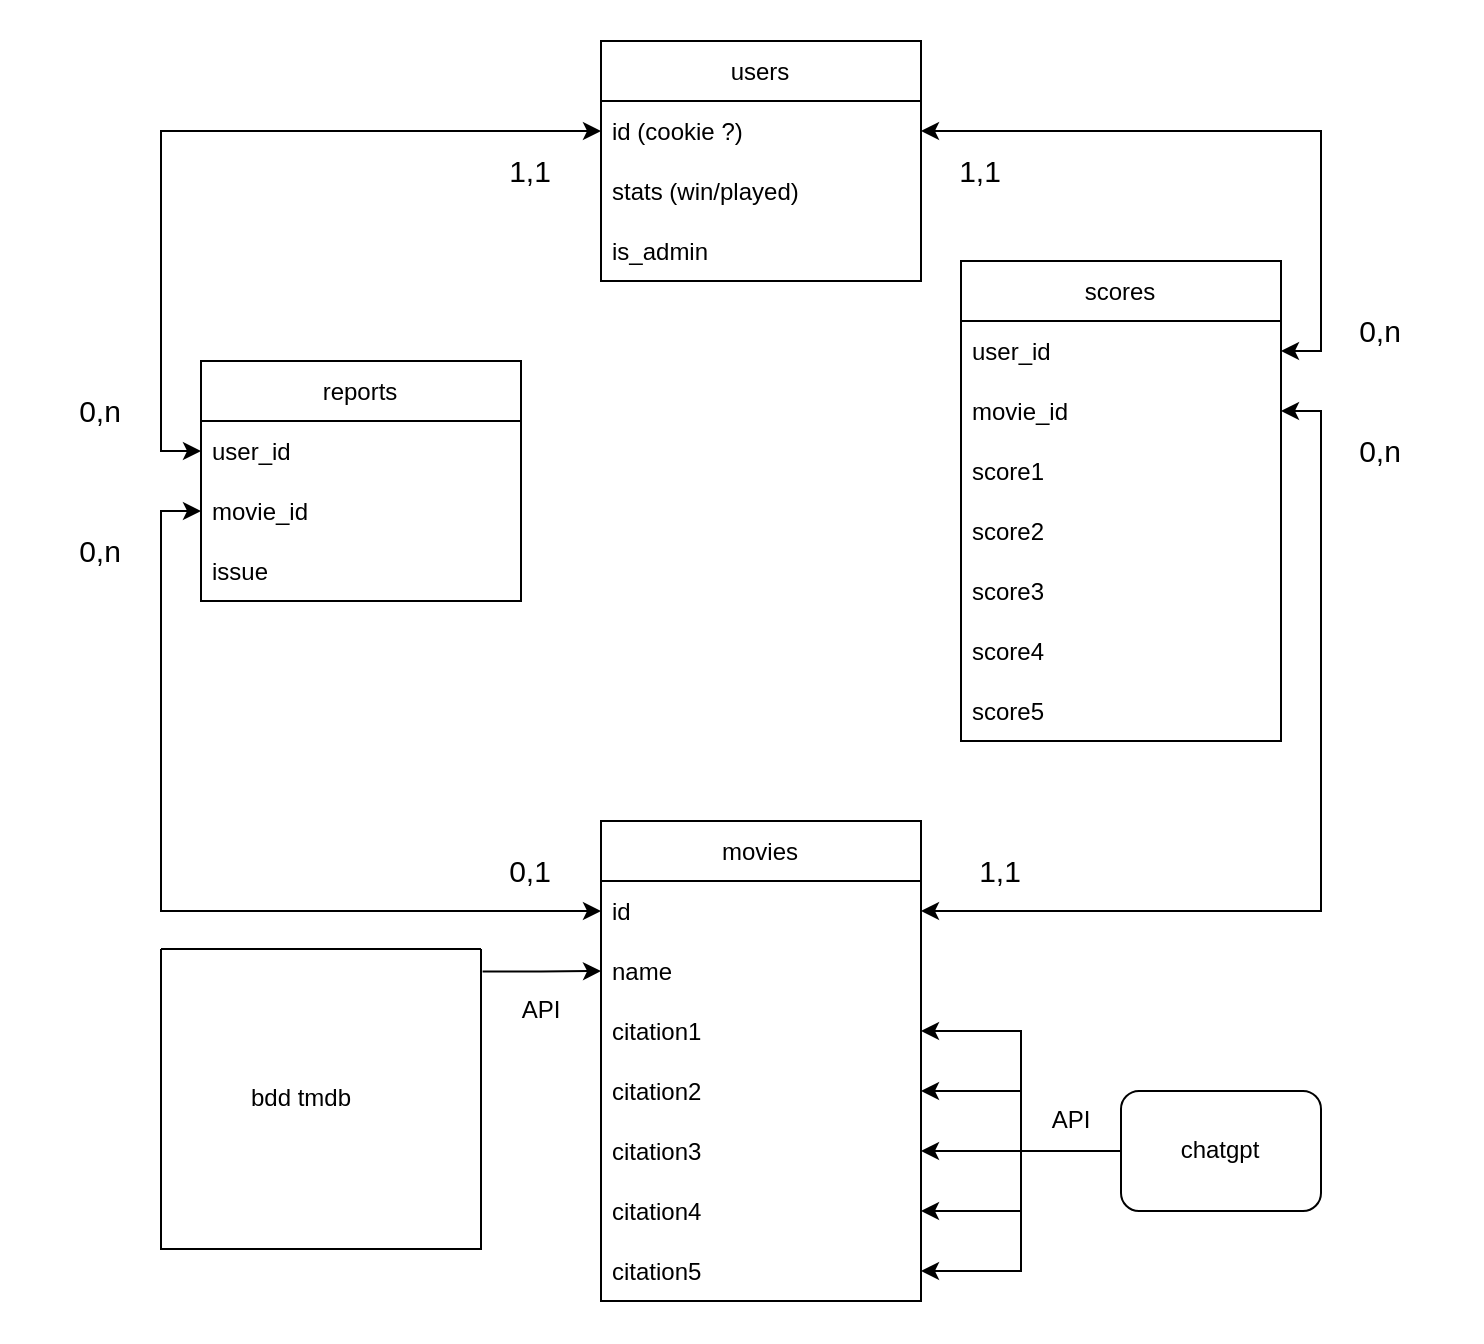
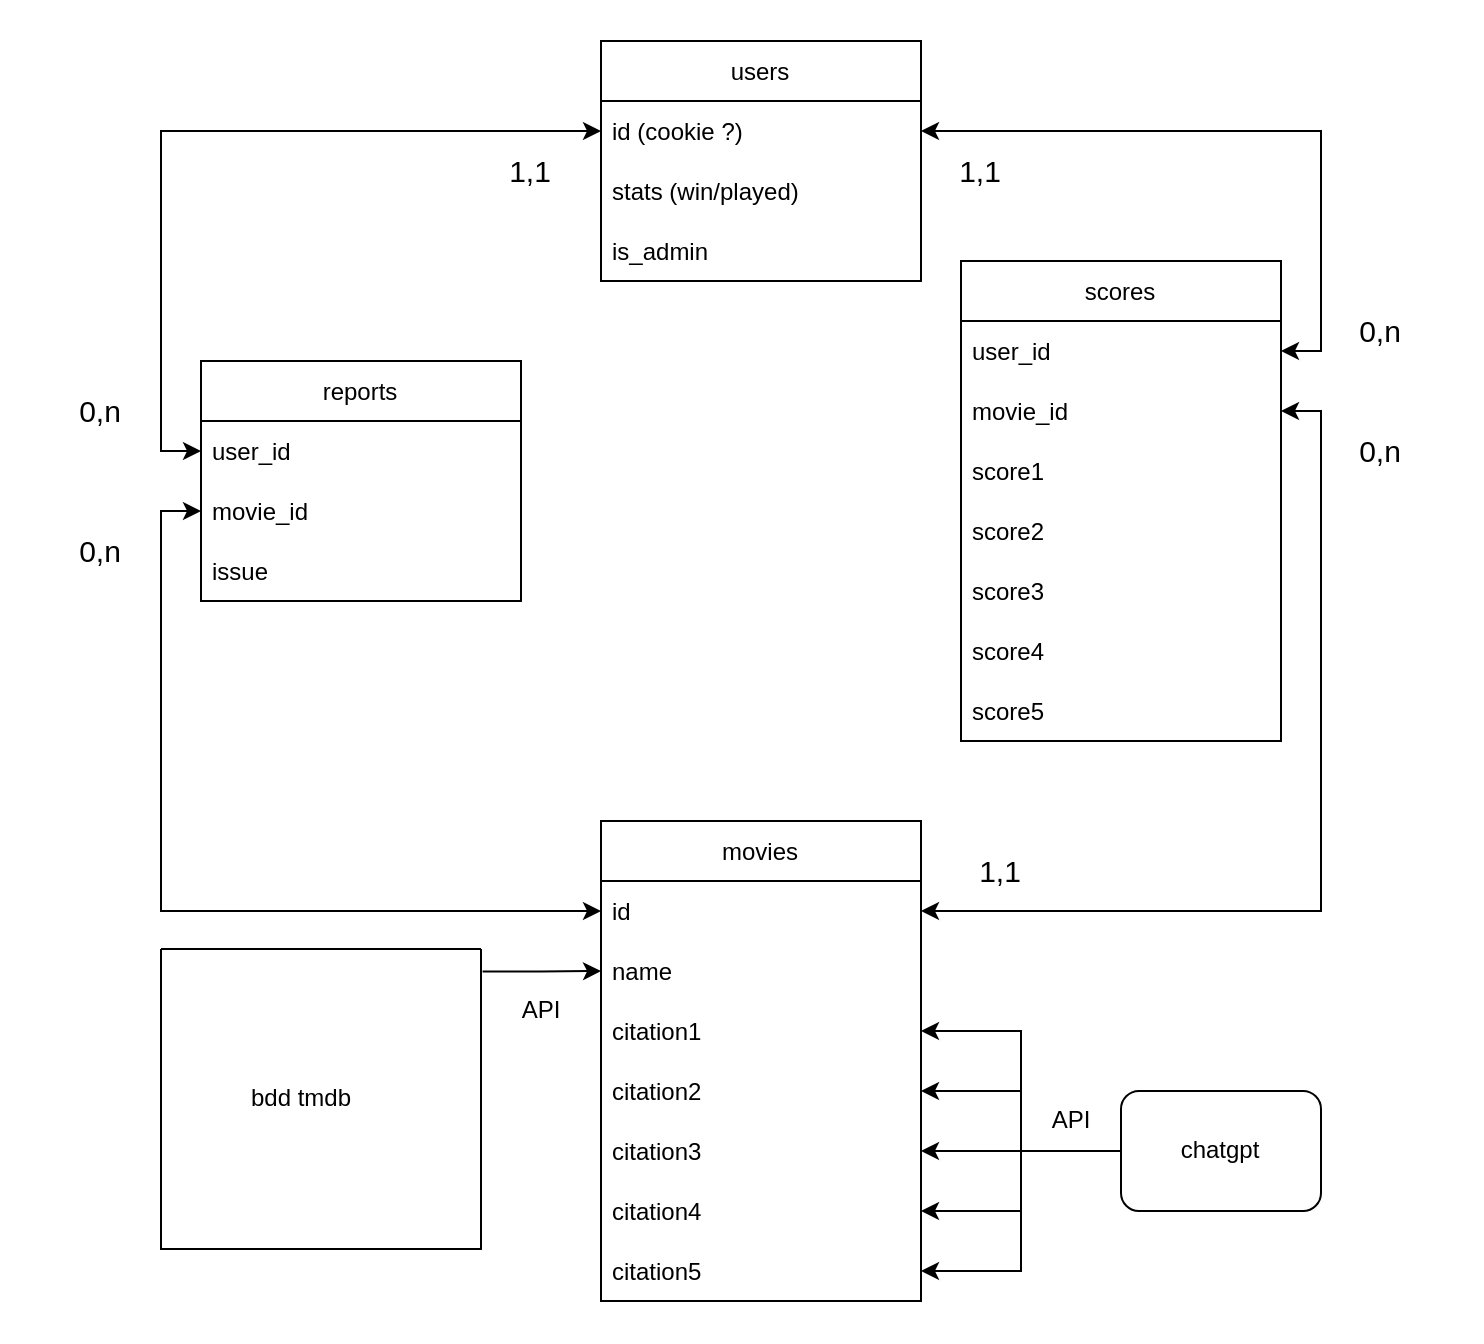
(531, 871) -> none
